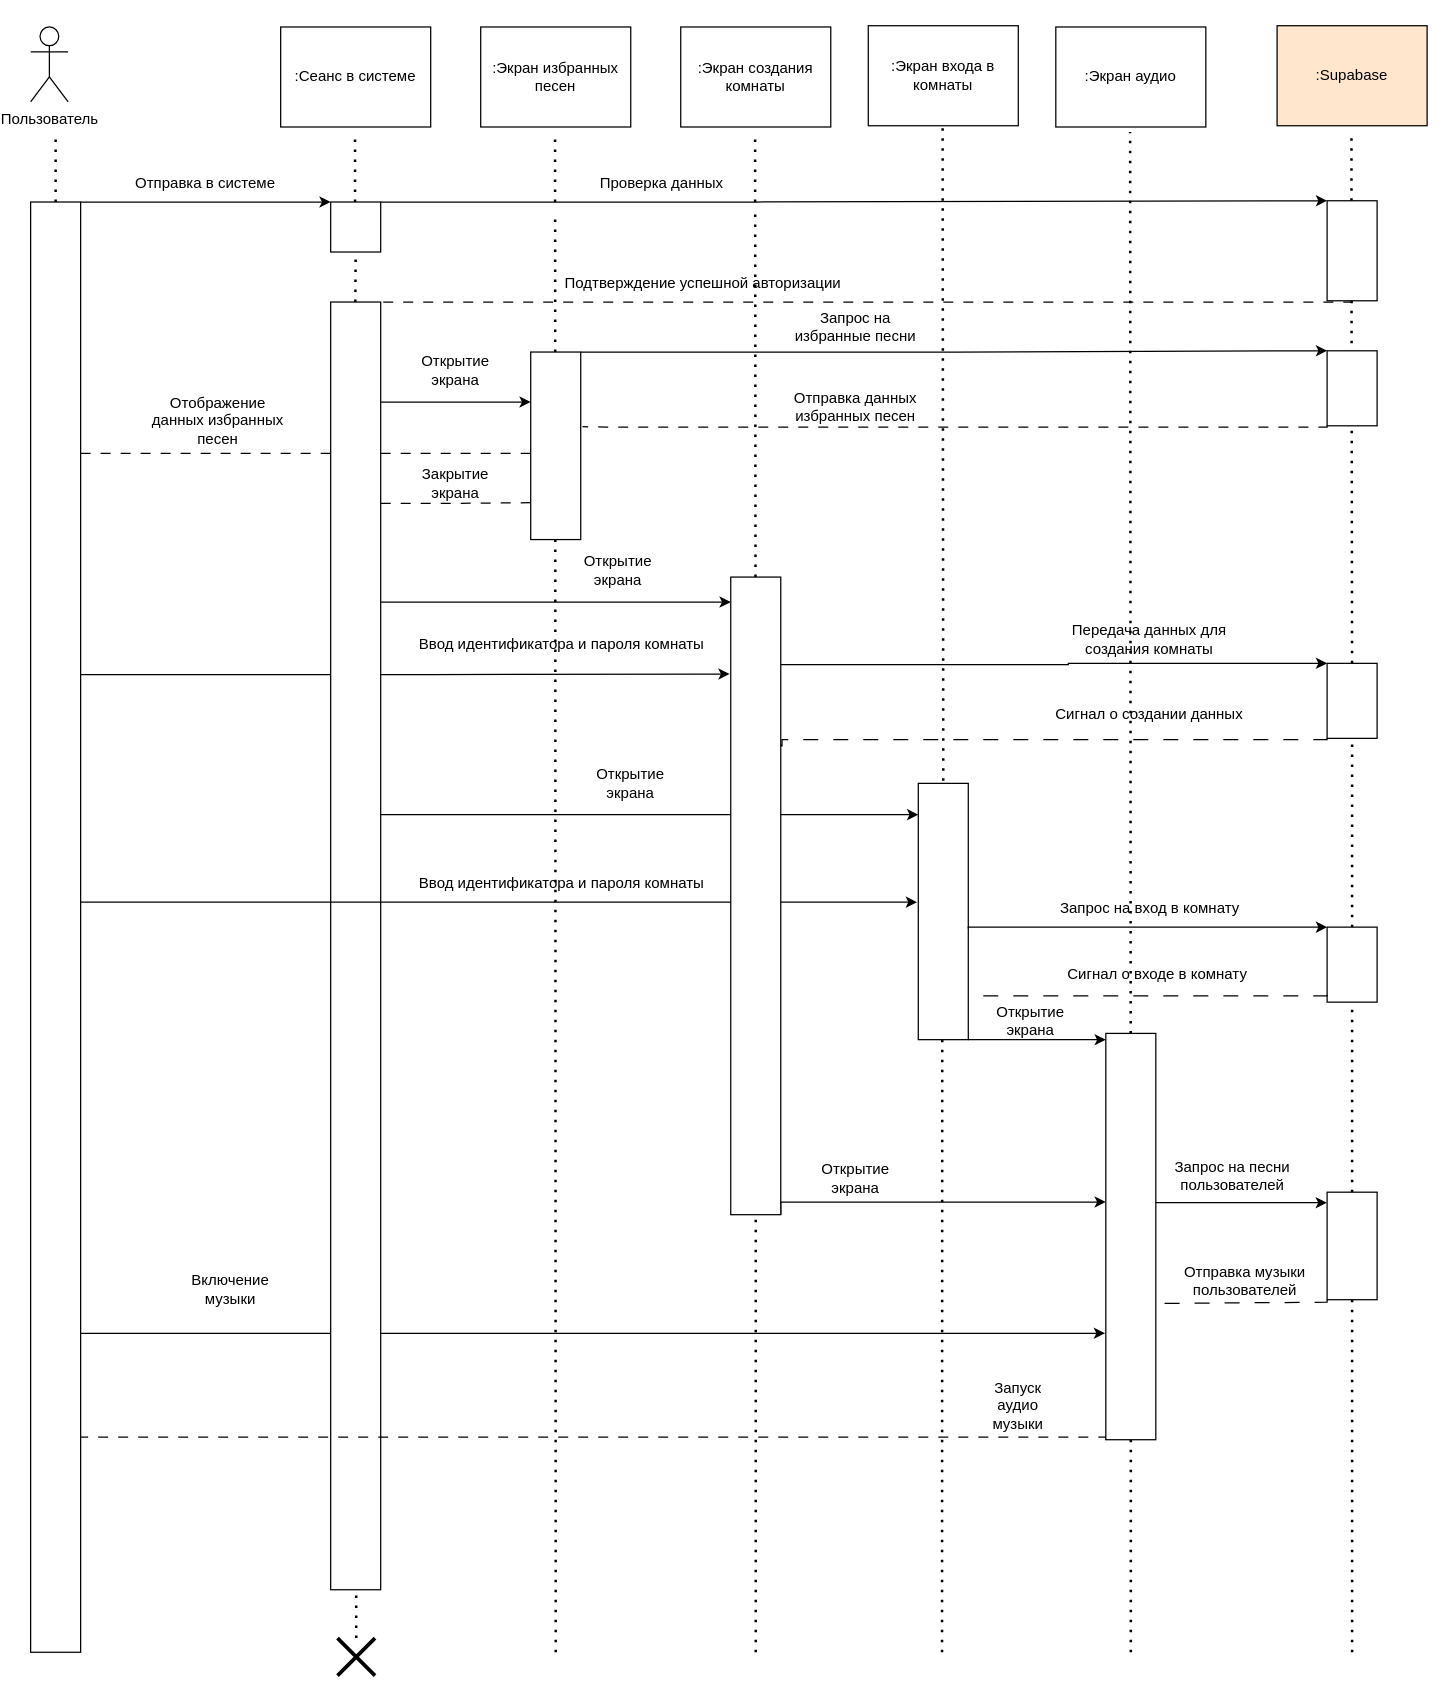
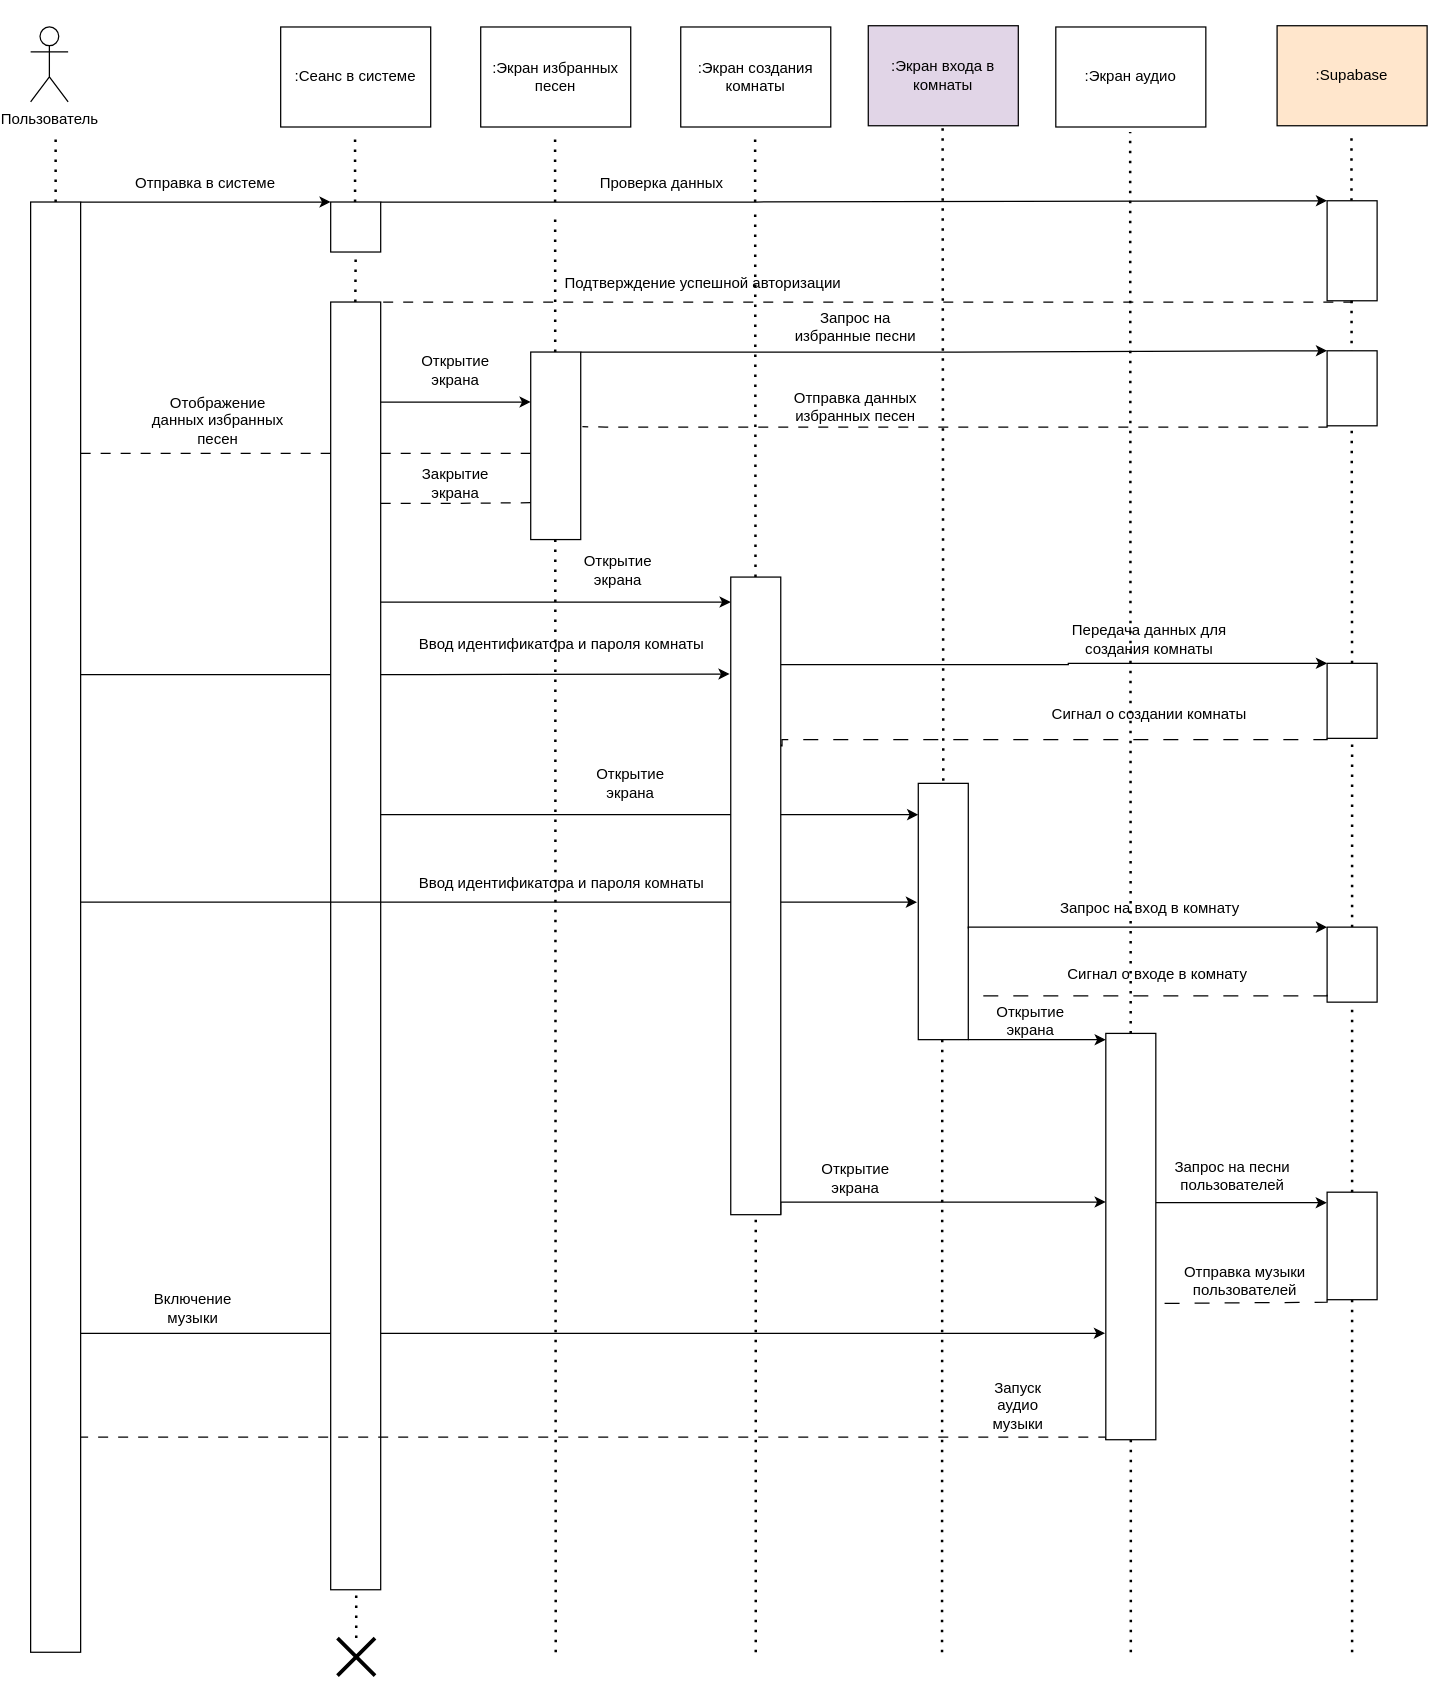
(943, 76) -> (943, 76)
(1149, 714) -> (1149, 714)
(231, 1289) -> (193, 1308)
